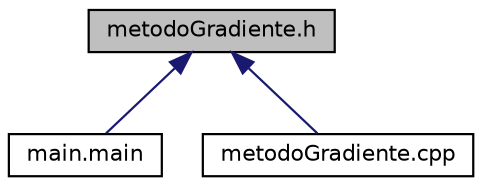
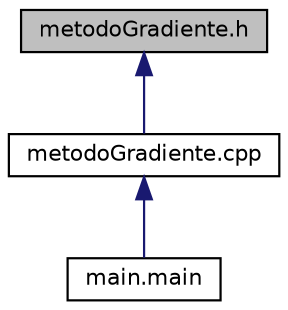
(140, 101) -> (144, 229)
